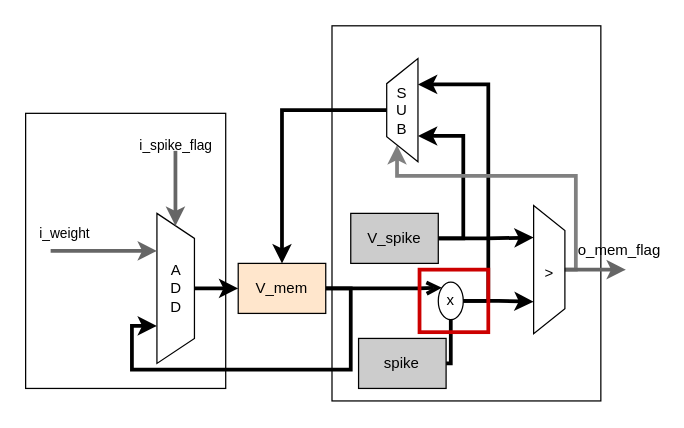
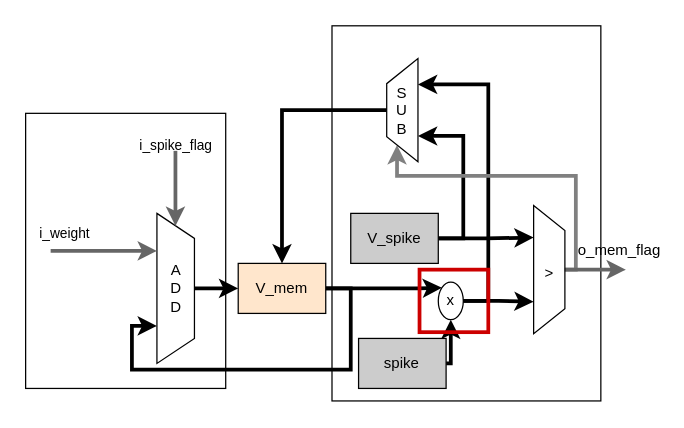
(427, 288) -> (426, 288)
(451, 329) -> (451, 335)
